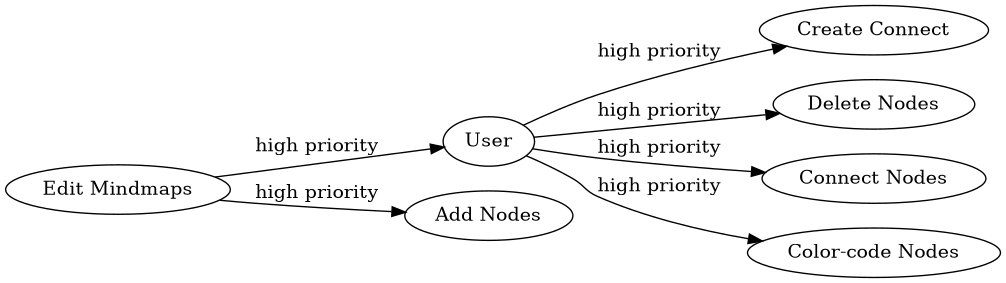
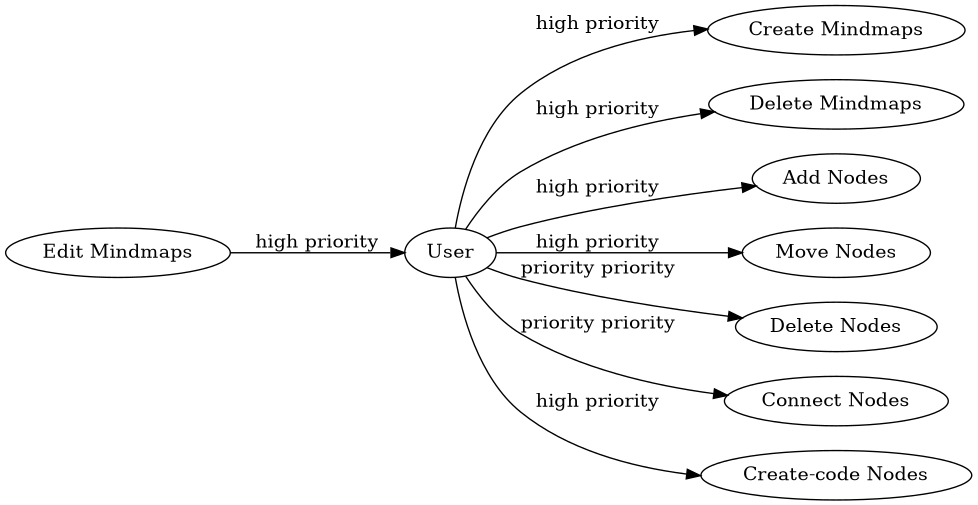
(874, 30) -> (836, 30)
none -> (836, 104)
(660, 111) -> (598, 269)
(660, 148) -> (598, 323)
(306, 207) -> (613, 207)
none -> (836, 253)
(874, 253) -> (836, 475)
